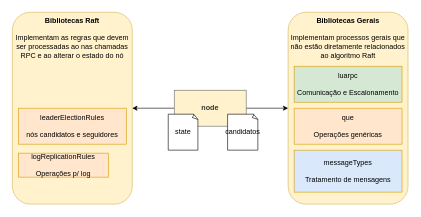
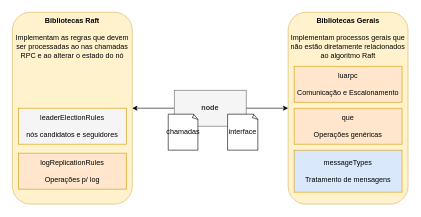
(348, 84) -> (348, 84)
(210, 108) -> (210, 108)
(72, 126) -> (72, 126)
(183, 132) -> (183, 132)
(243, 132) -> (243, 132)
(63, 165) -> (72, 171)
